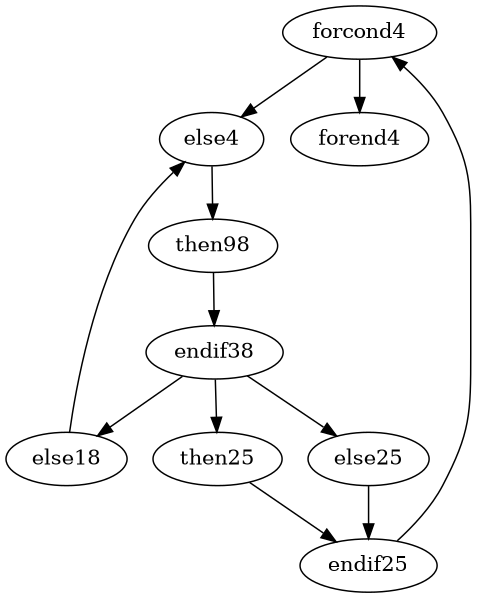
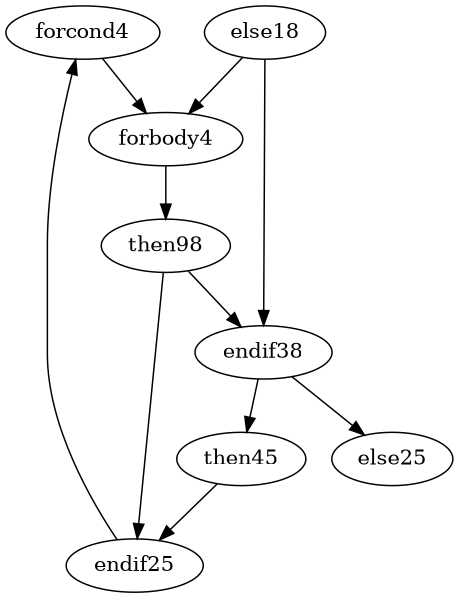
(212, 139) -> (166, 139)
(360, 139) -> none
(146, 402) -> (264, 185)
(218, 459) -> (241, 459)
(369, 505) -> (151, 398)
